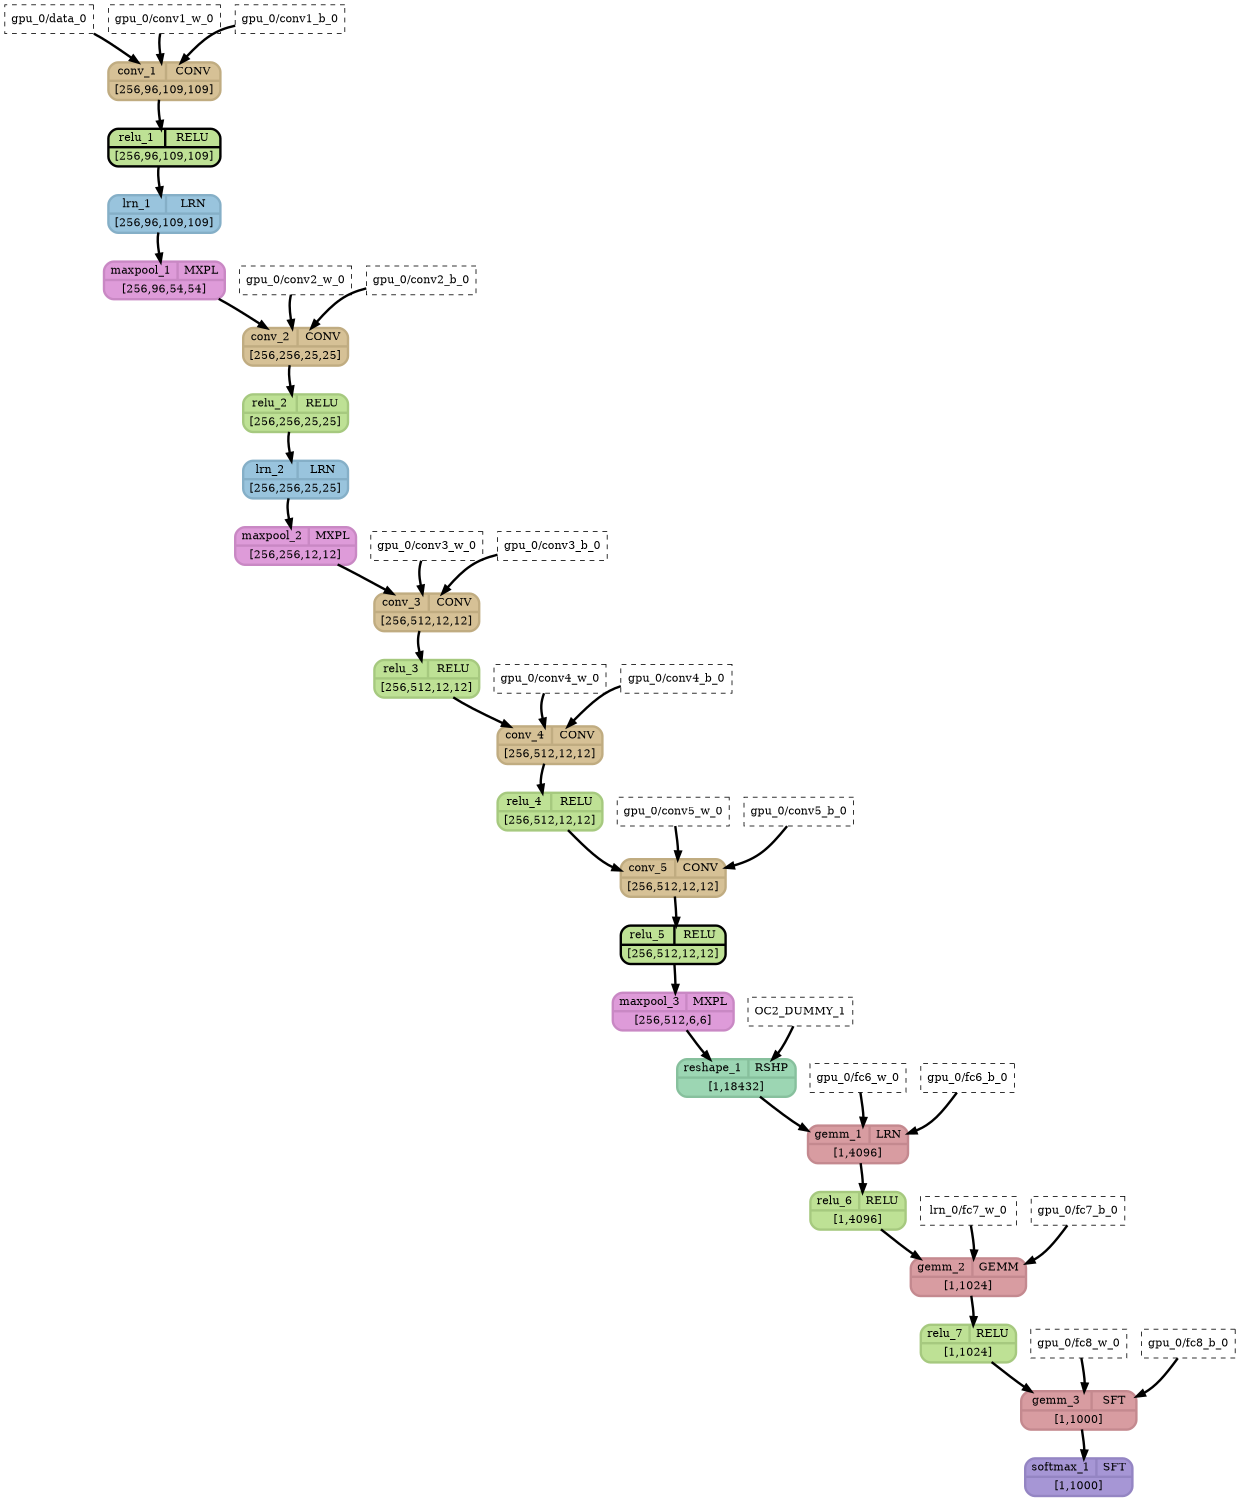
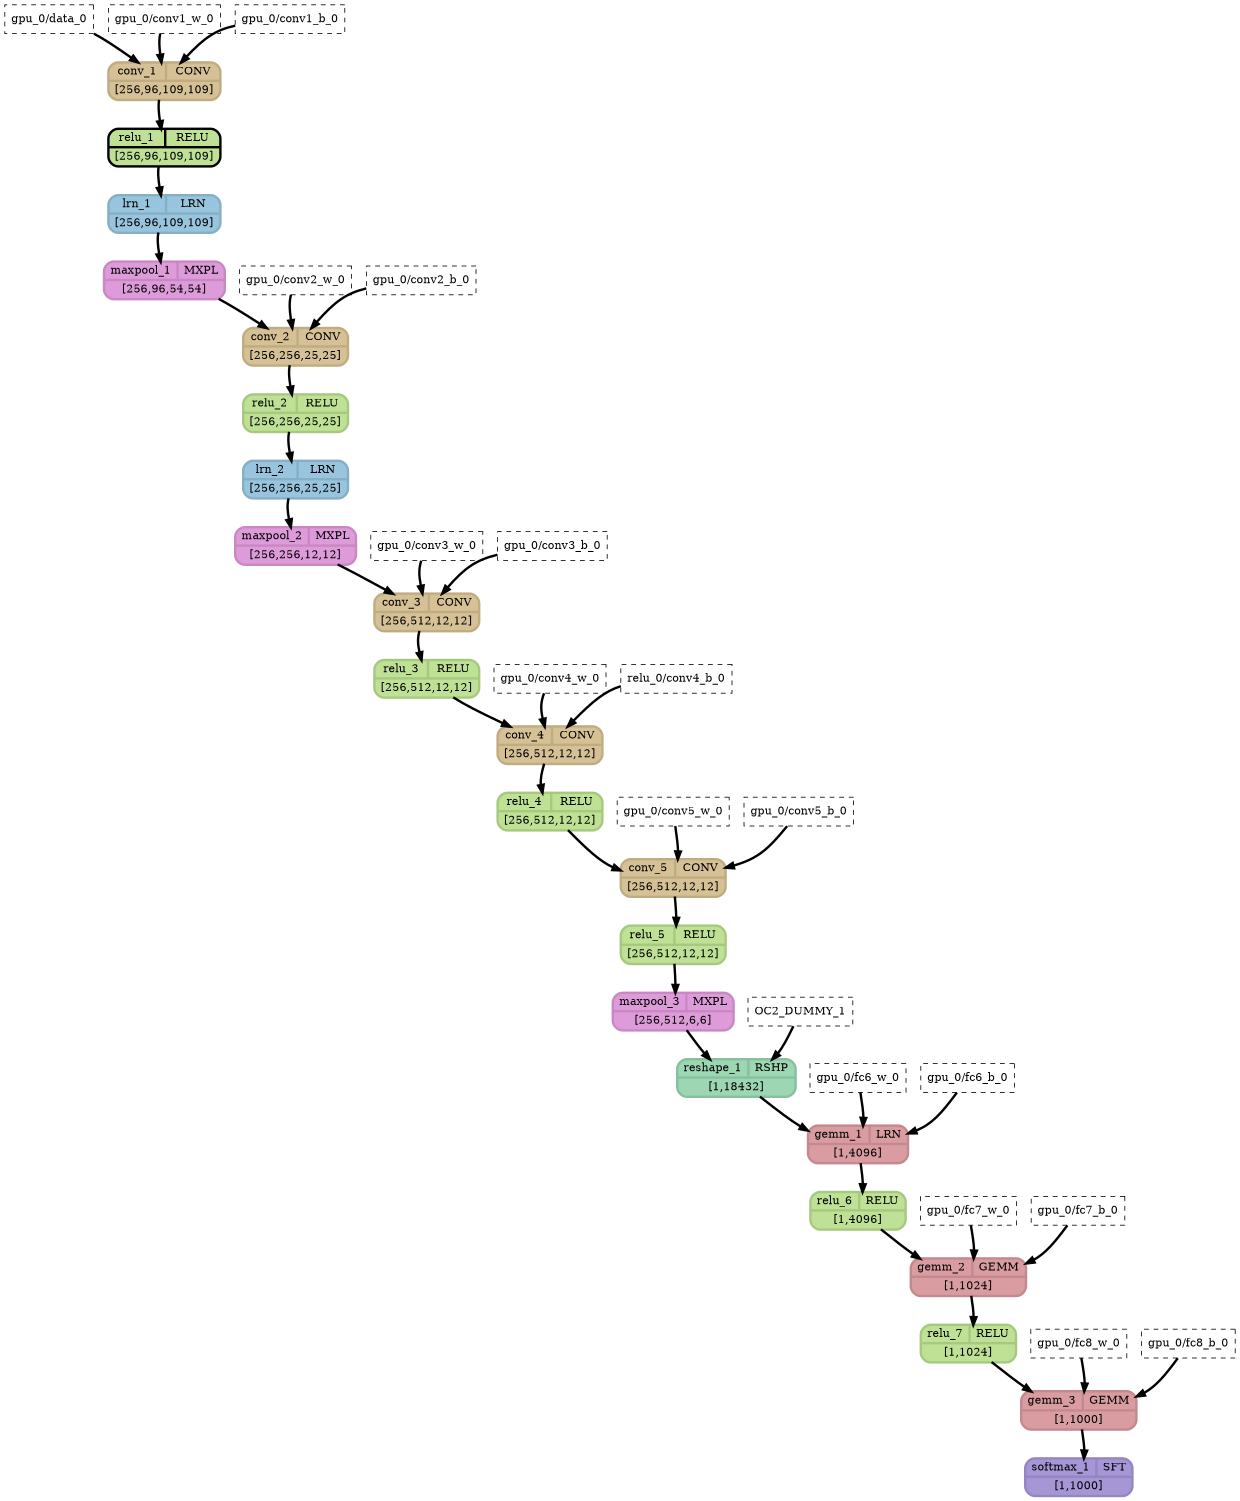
(676, 679) -> (676, 679)
(673, 945) -> (673, 945)
(968, 1211) -> (968, 1211)
(1114, 1400) -> (1110, 1400)
